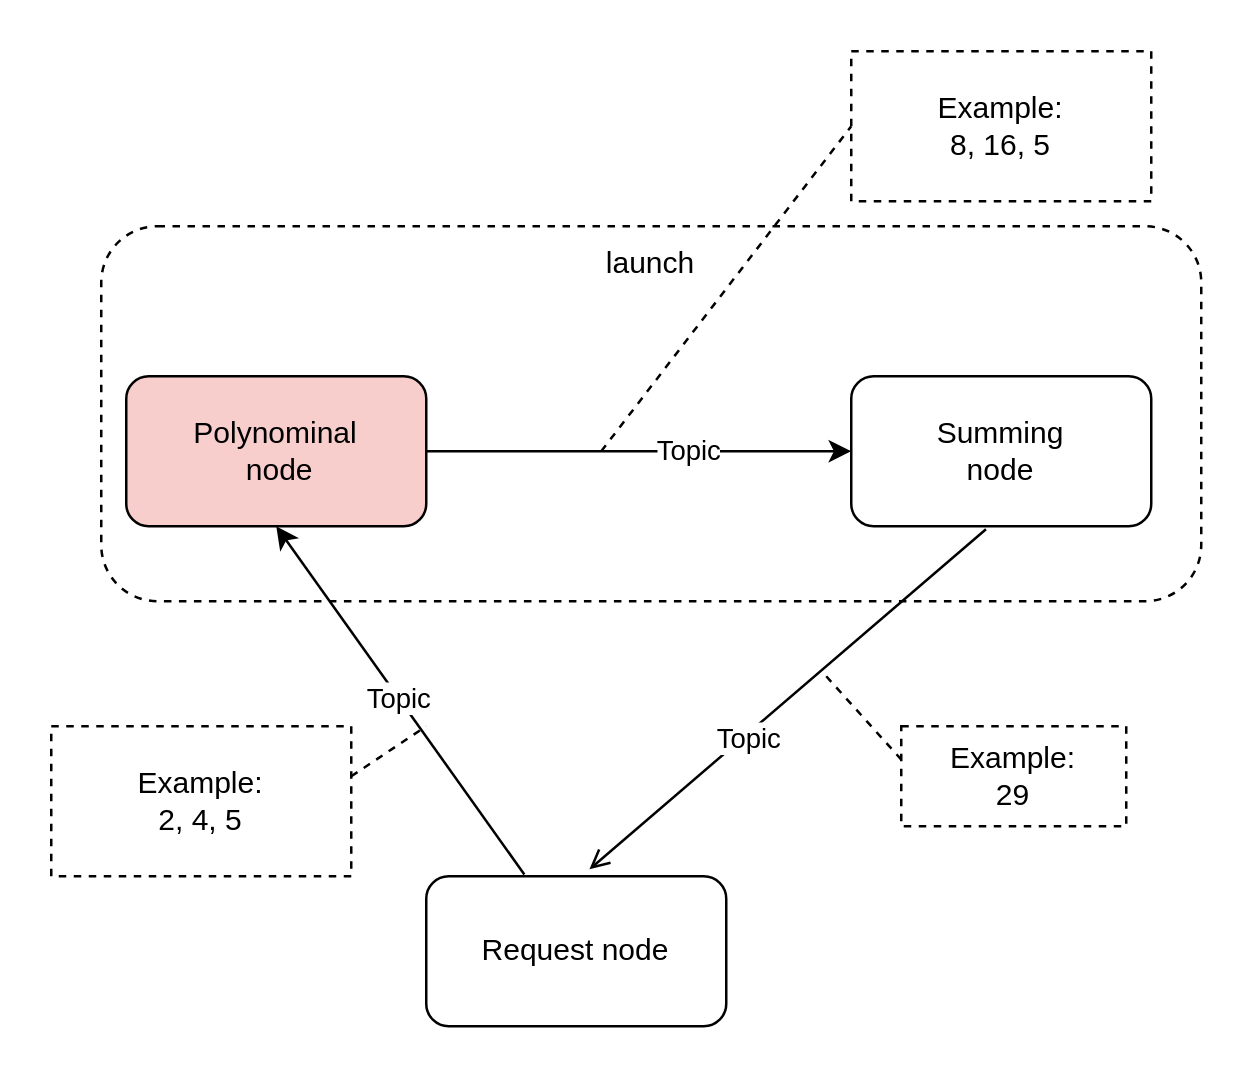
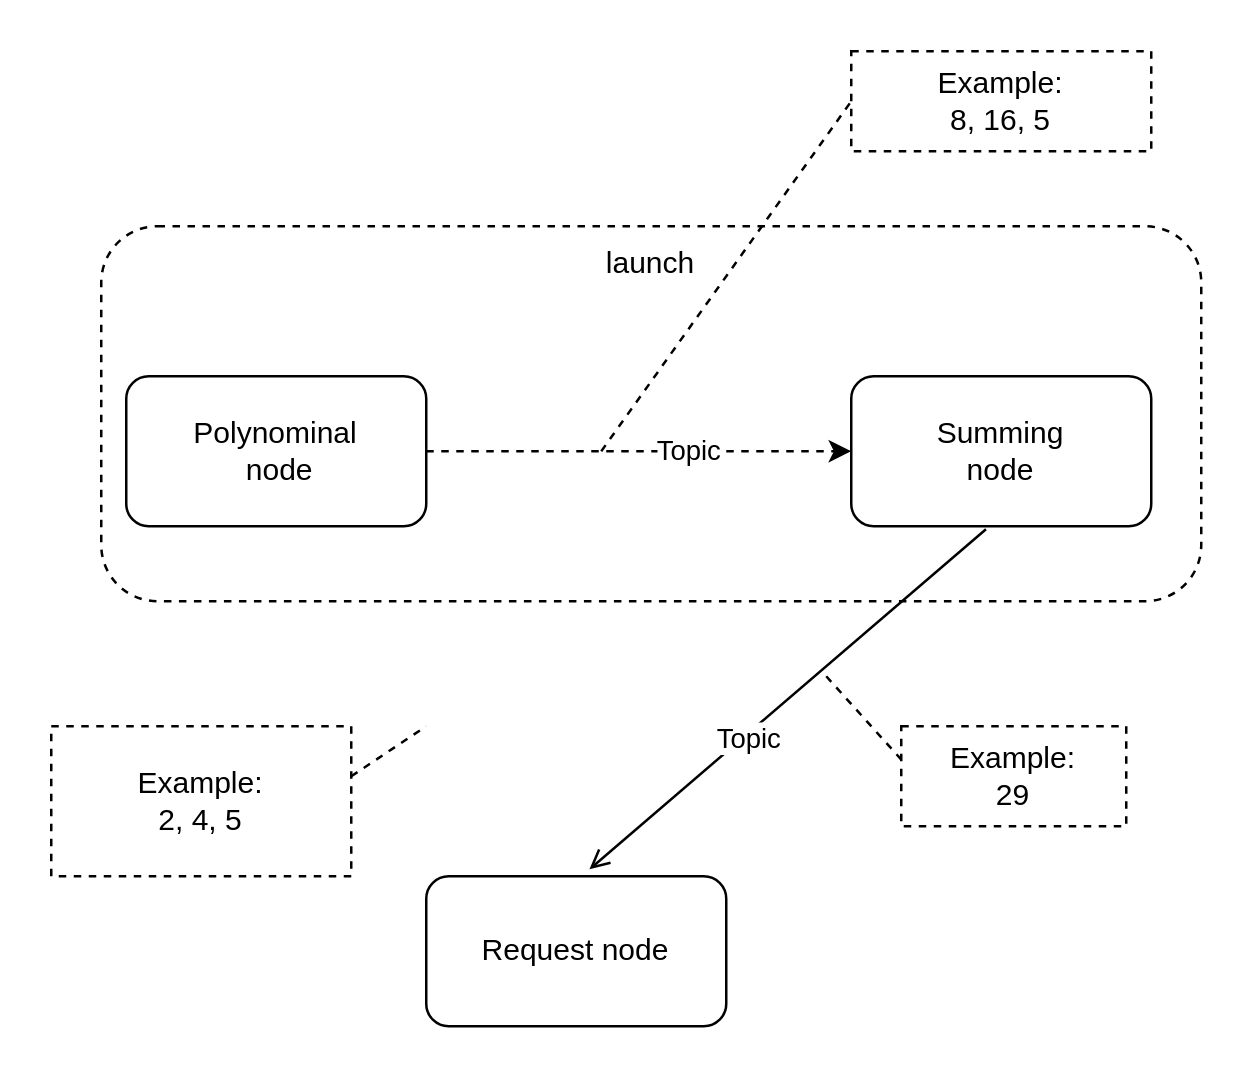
(1001, 126) -> (1001, 101)
(276, 451) -> (276, 451)
(542, 451) -> (542, 451)
(459, 783) -> none
